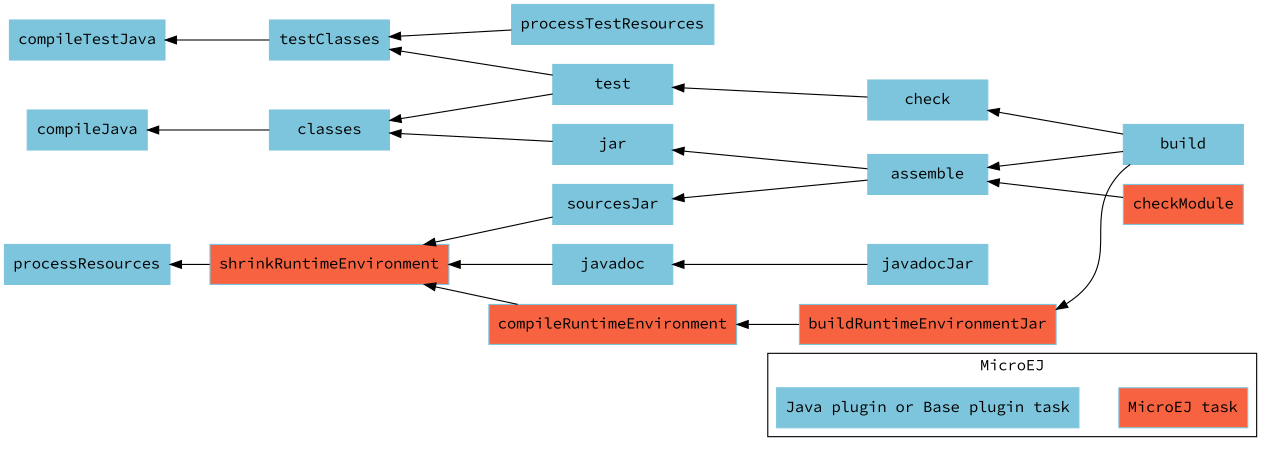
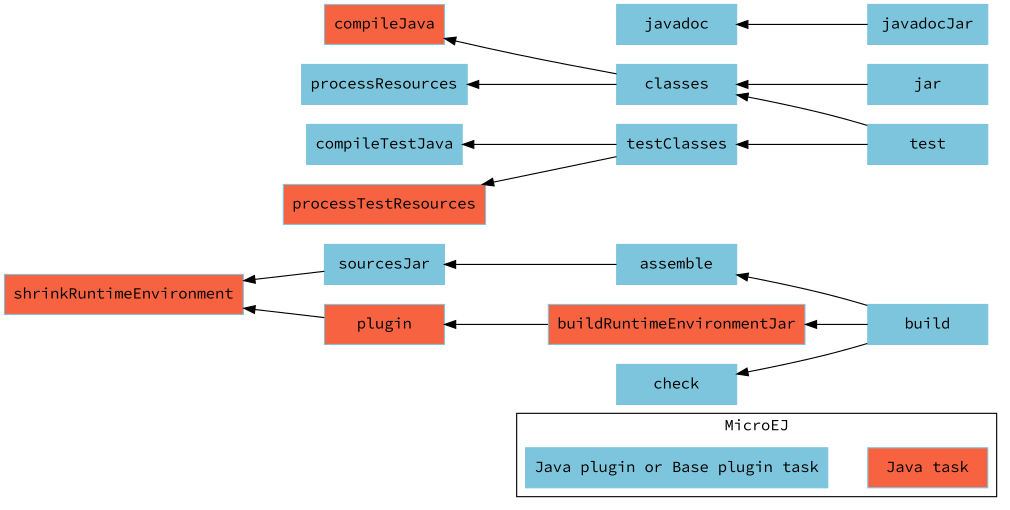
(613, 24) -> (384, 204)
(456, 33) -> (555, 169)
(776, 92) -> none
(87, 130) -> (384, 24)
(776, 160) -> none
(1183, 204) -> none
(196, 264) -> (548, 84)
(507, 264) -> none
(613, 324) -> (384, 324)
(1183, 408) -> (928, 468)
